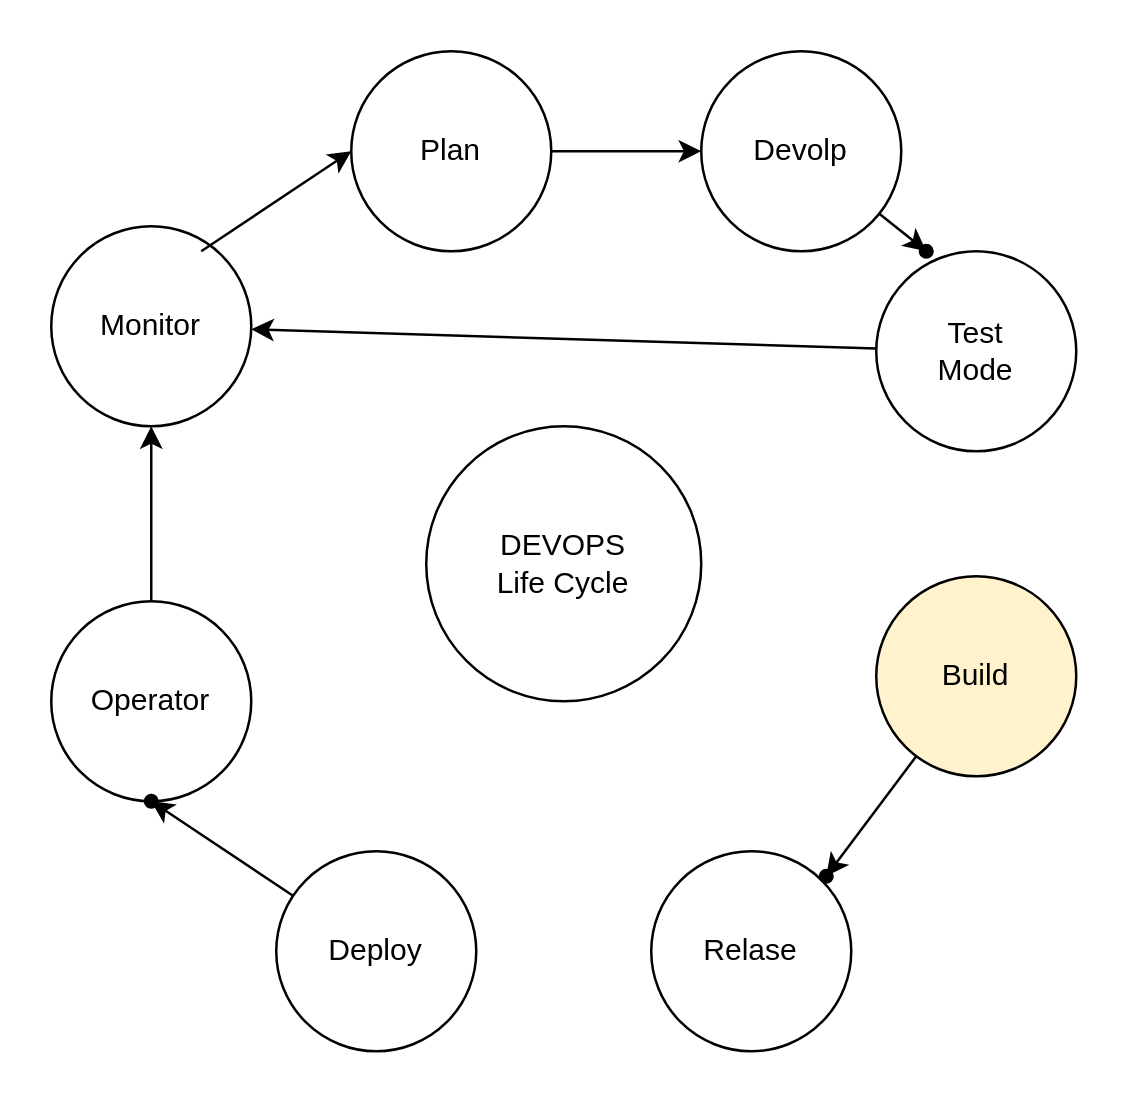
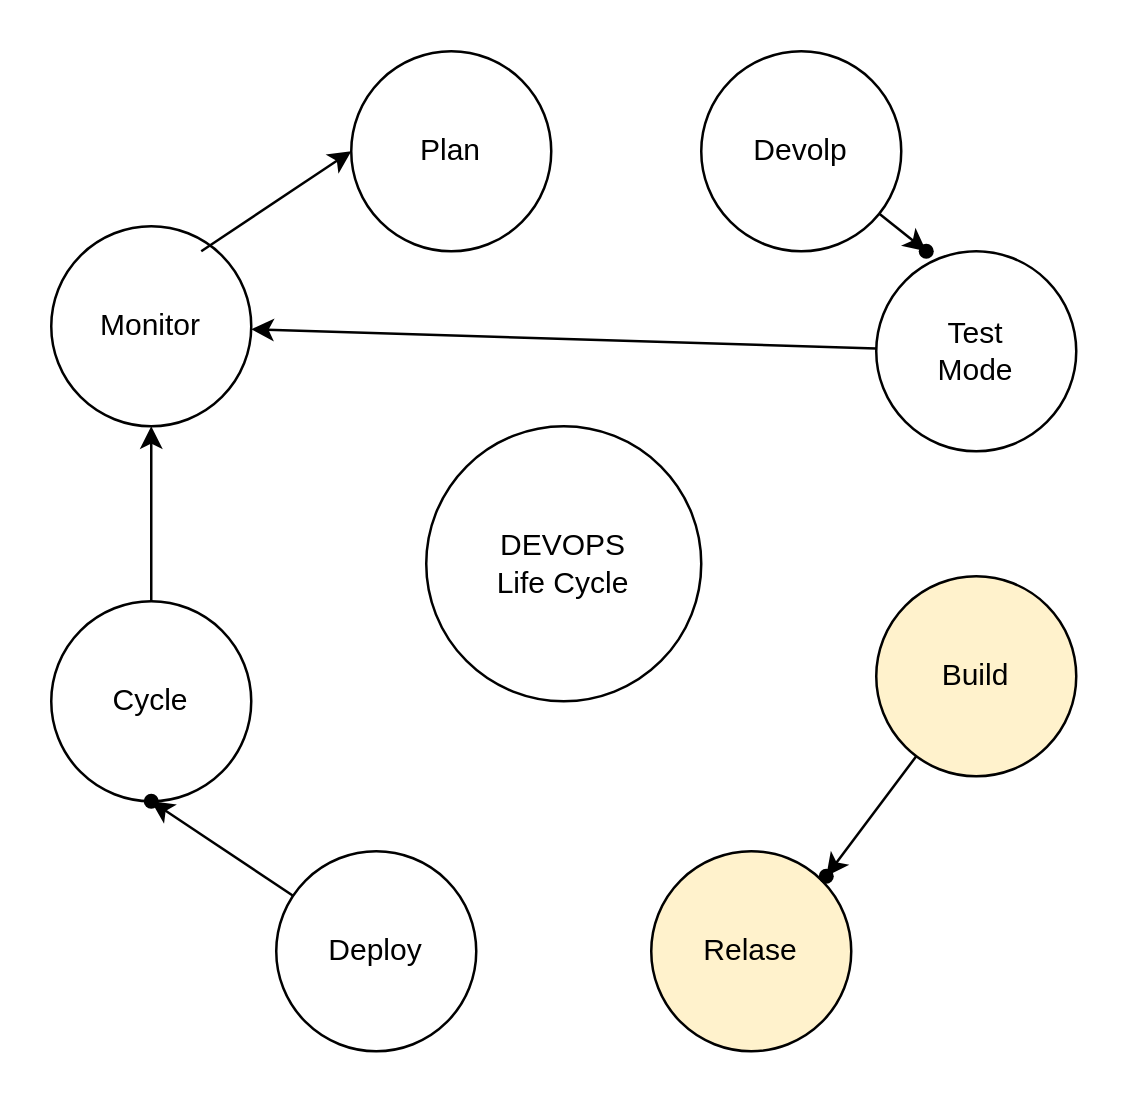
(618, 151) -> none
(151, 701) -> (151, 701)
(751, 951) -> (751, 951)
